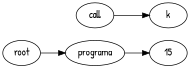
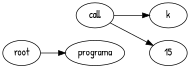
(133, 53) -> (129, 33)
